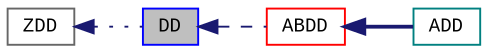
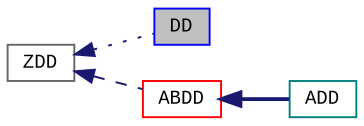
(242, 27) -> (118, 83)
